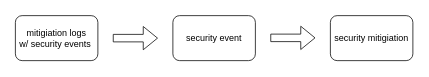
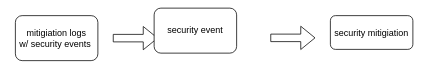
(214, 38) -> (195, 30)
(372, 38) -> (372, 32)
